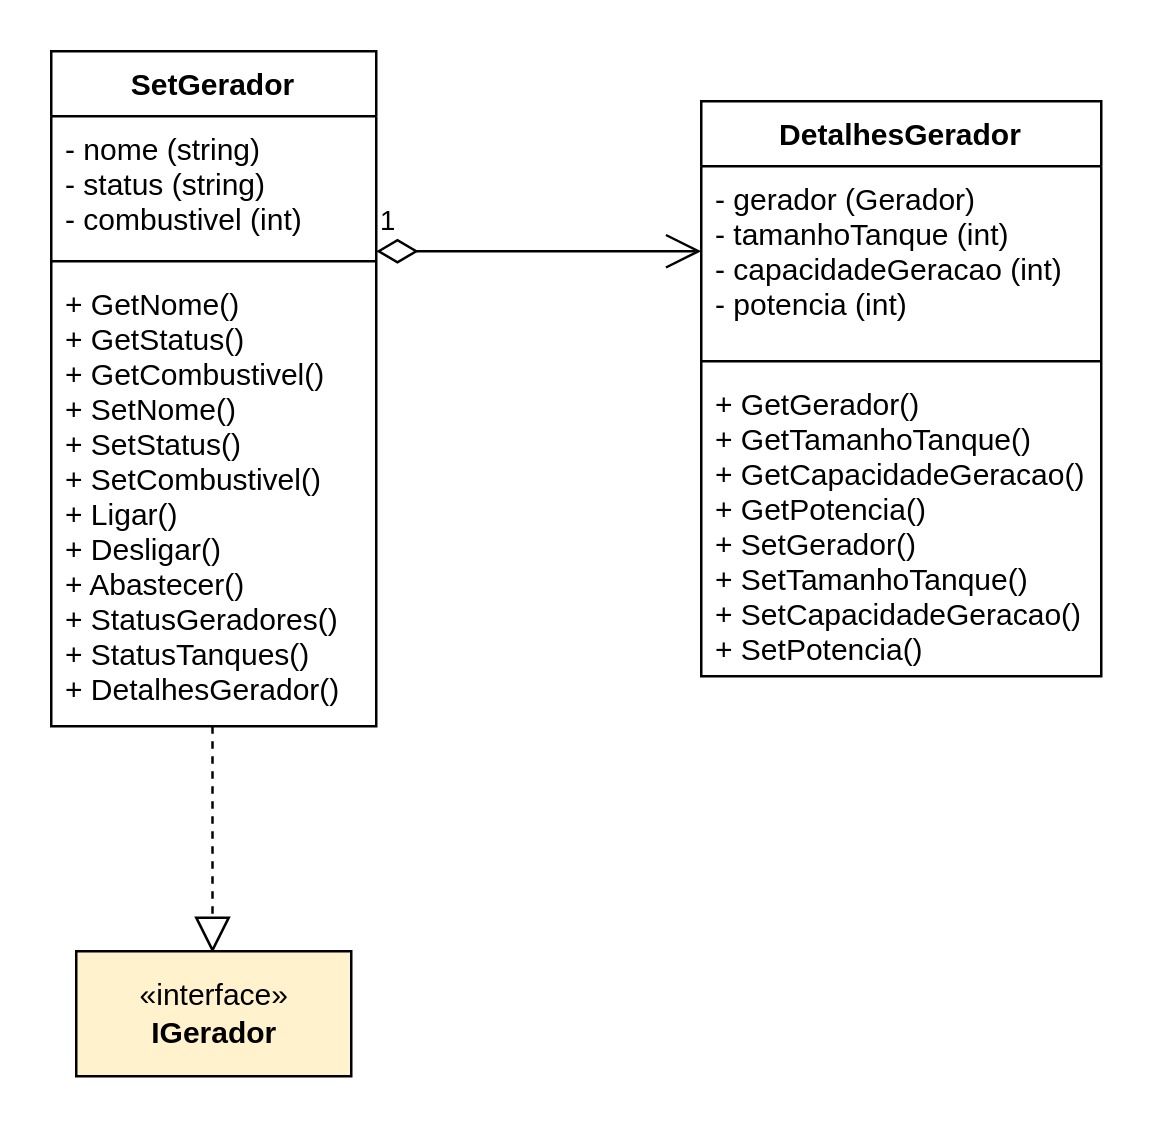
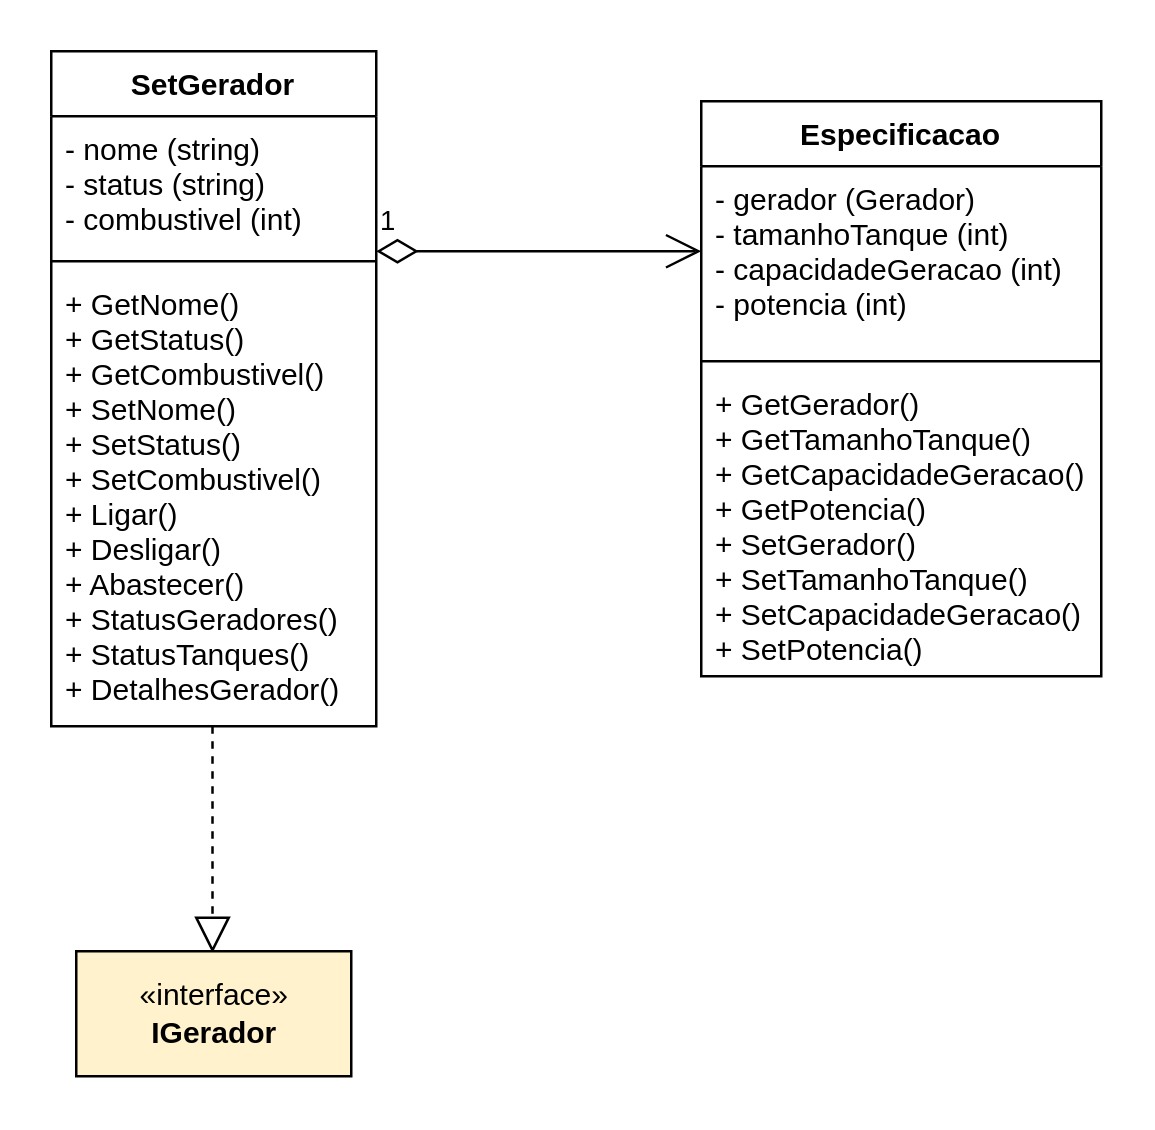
(900, 135) -> (900, 135)
